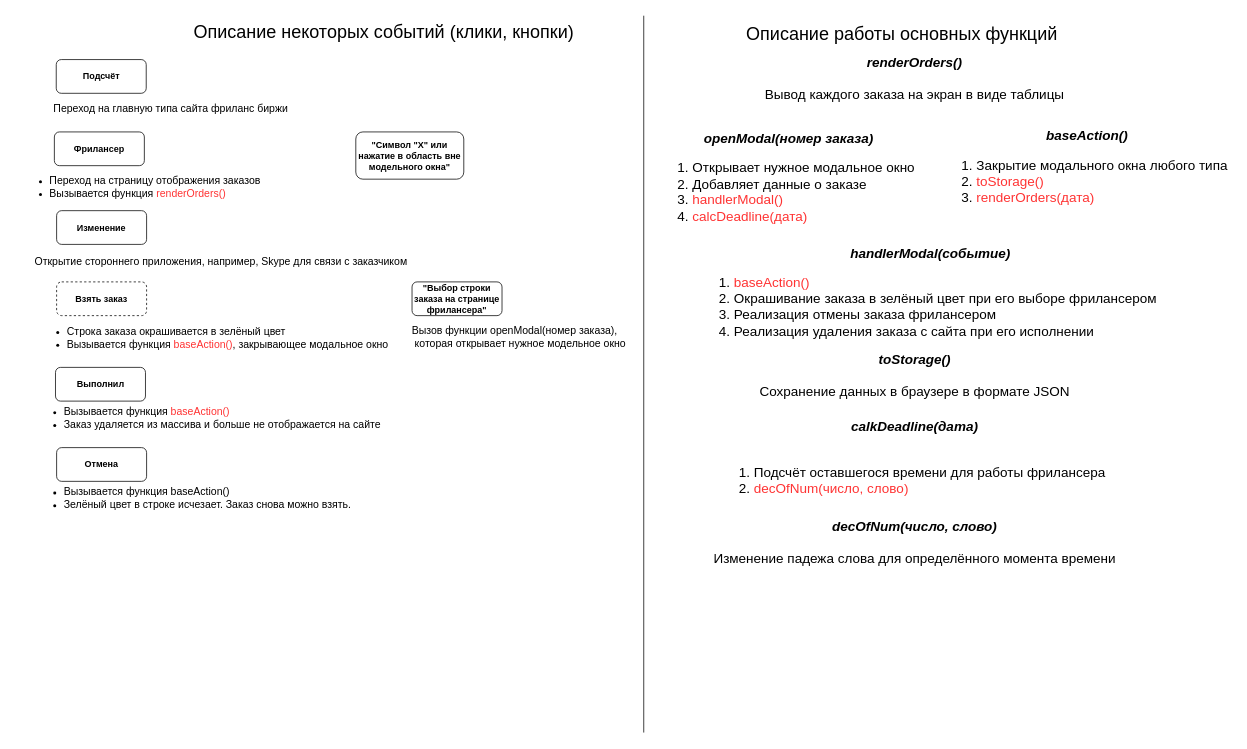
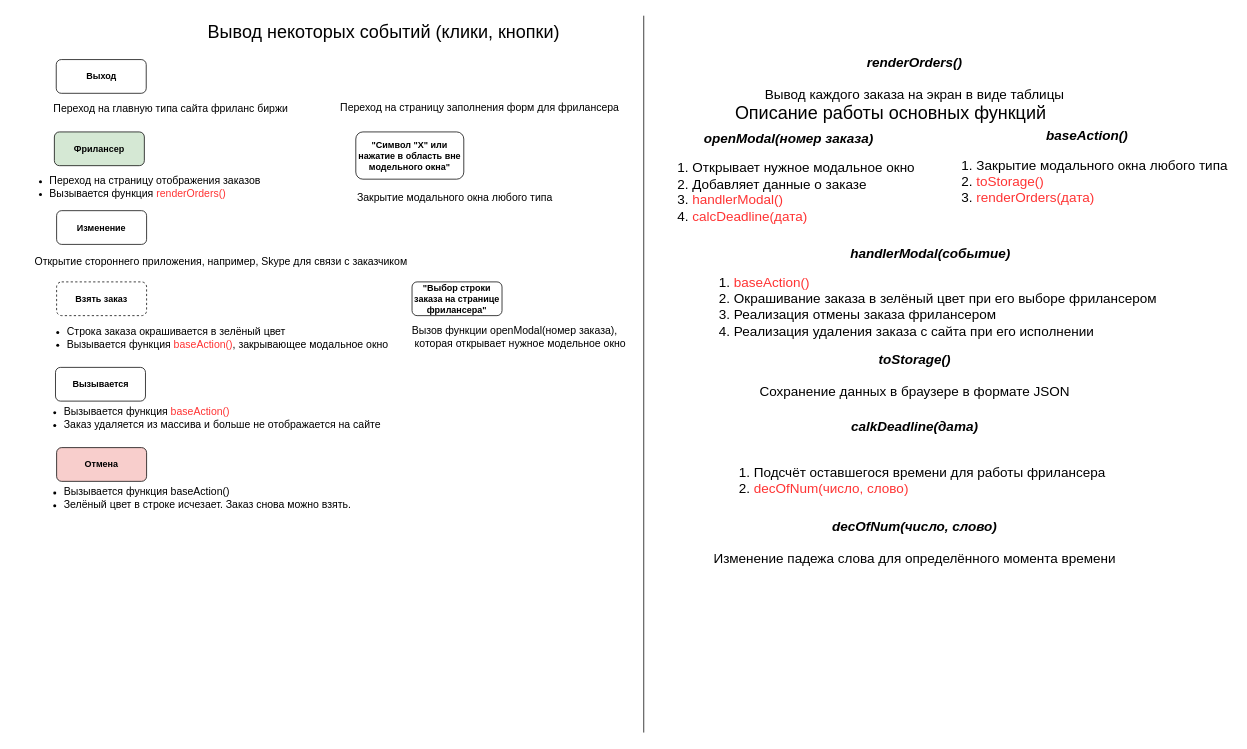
(384, 32) -> (384, 32)
(902, 34) -> (890, 113)
(102, 76) -> (102, 76)
none -> (480, 108)
(99, 149) -> (99, 149)
none -> (459, 197)
(101, 384) -> (101, 384)
(102, 464) -> (102, 464)
